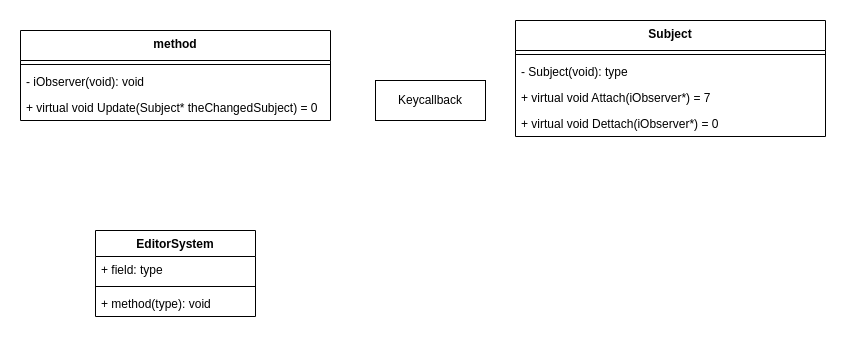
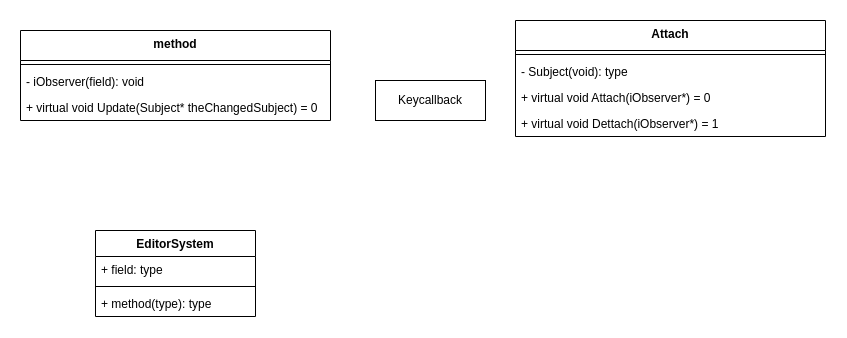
(671, 35) -> (671, 35)
(94, 83) -> (96, 83)
(632, 99) -> (632, 99)
(635, 125) -> (635, 125)
(162, 305) -> (164, 305)
